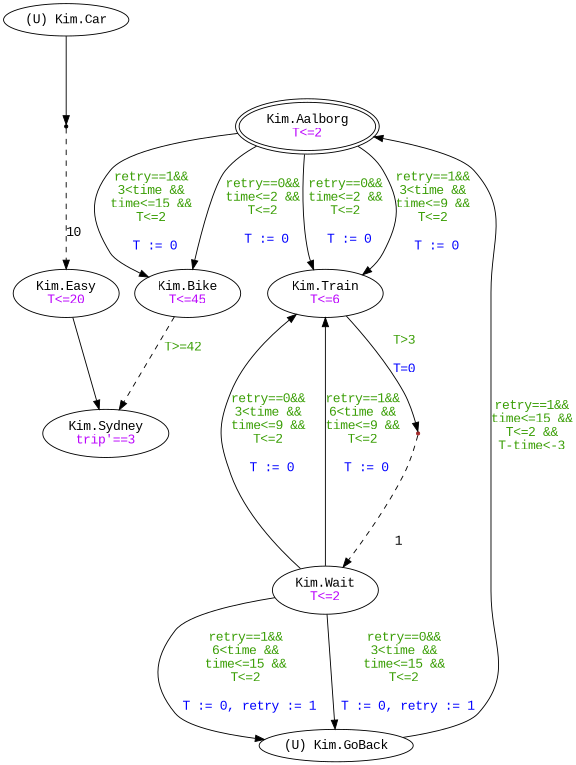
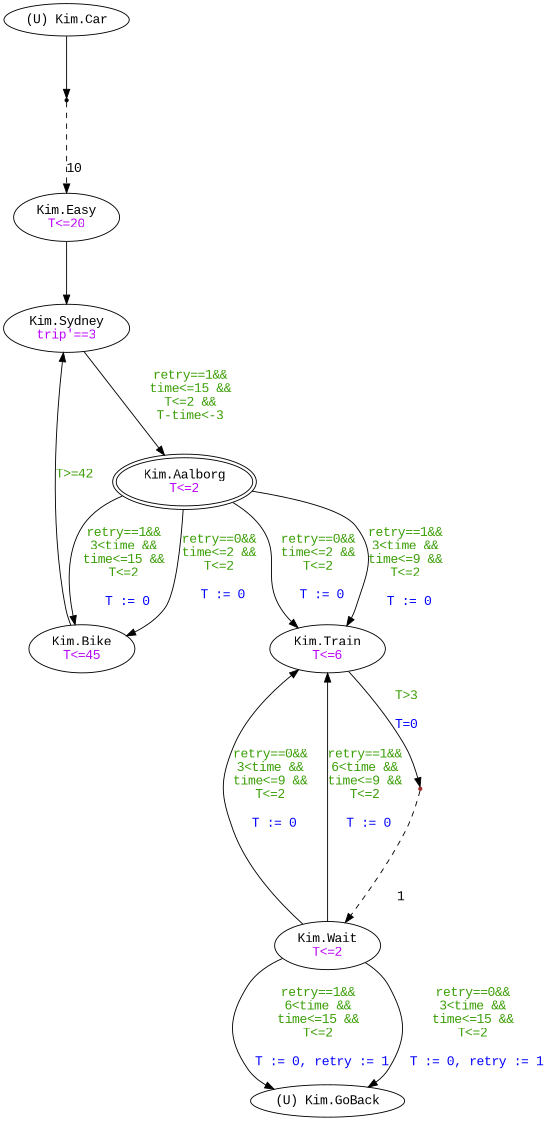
(149, 359) -> (55, 494)
(491, 433) -> (121, 400)
